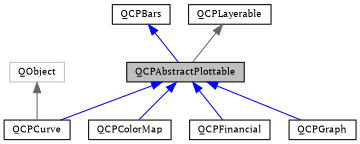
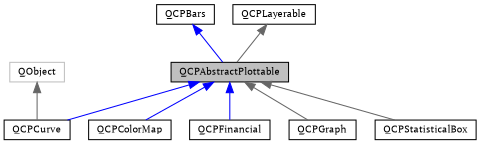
(259, 103) -> (281, 104)
none -> (426, 130)
